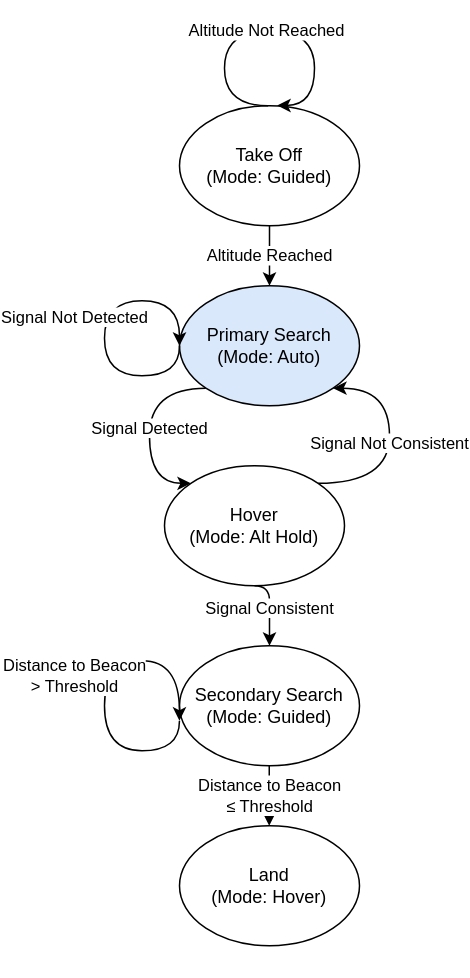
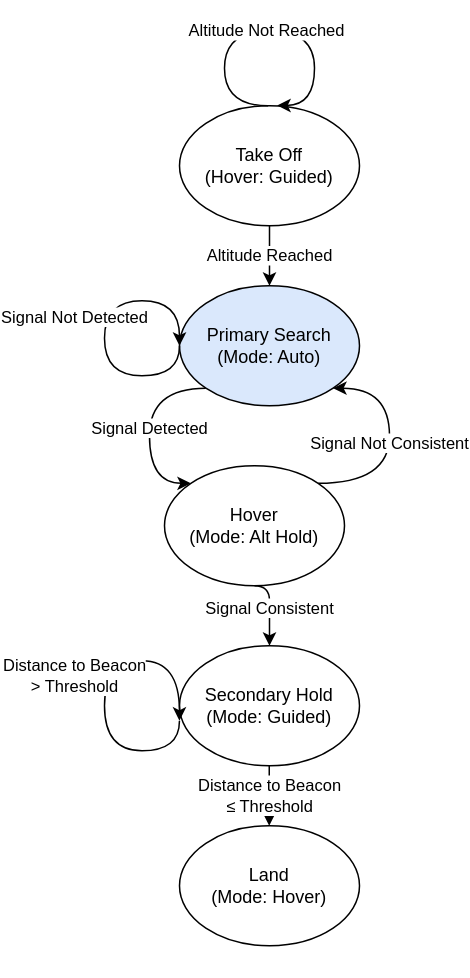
(269, 166) -> (269, 166)
(269, 706) -> (269, 706)
